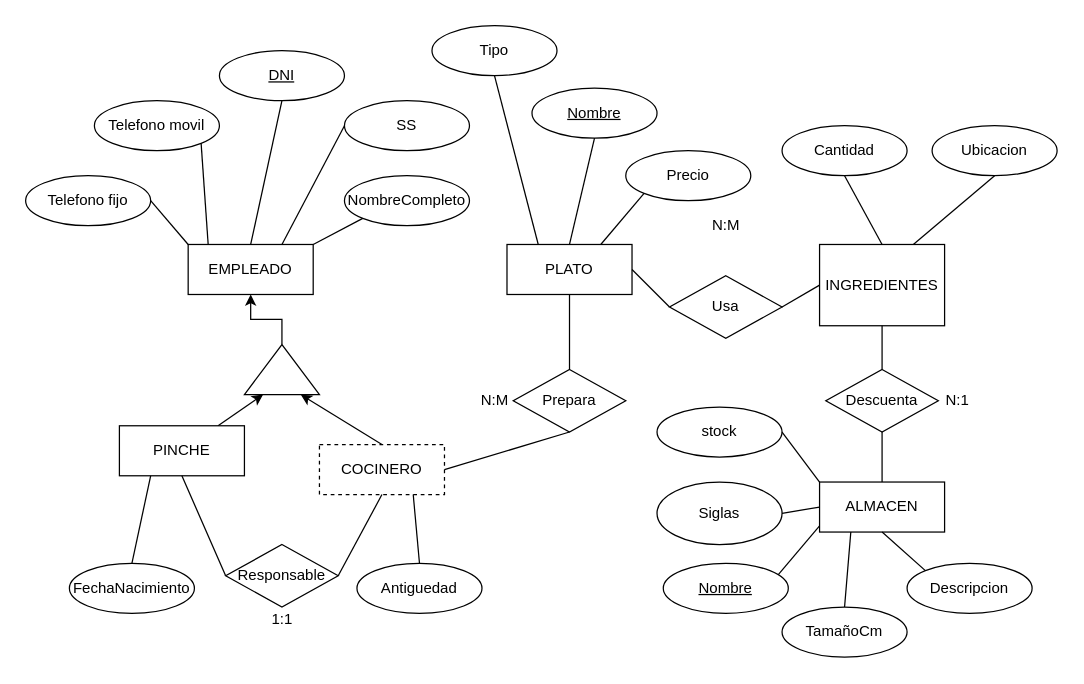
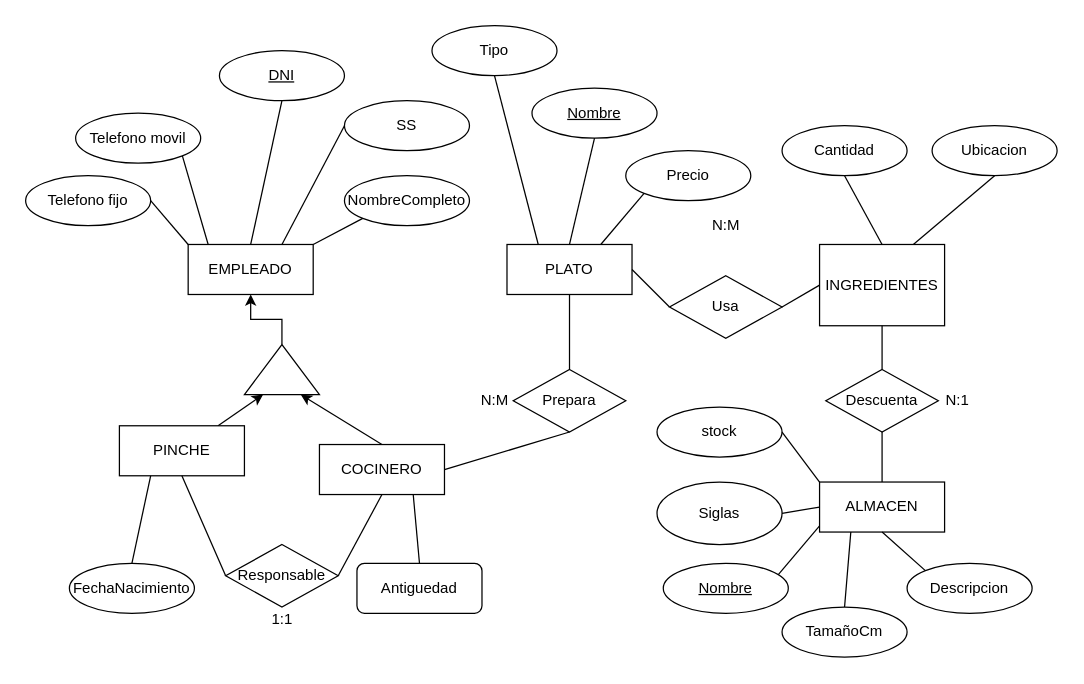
(157, 126) -> (138, 138)
(382, 469) -> (382, 469)
(419, 588) -> (419, 588)
